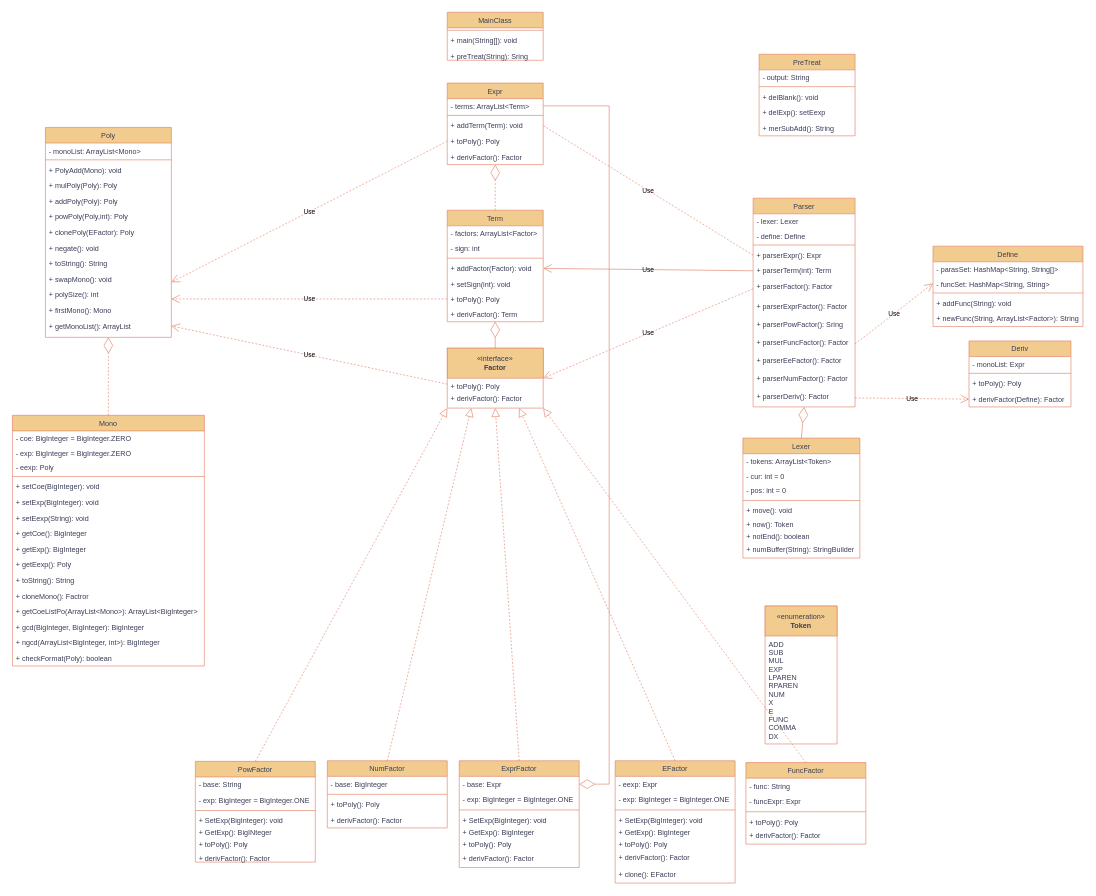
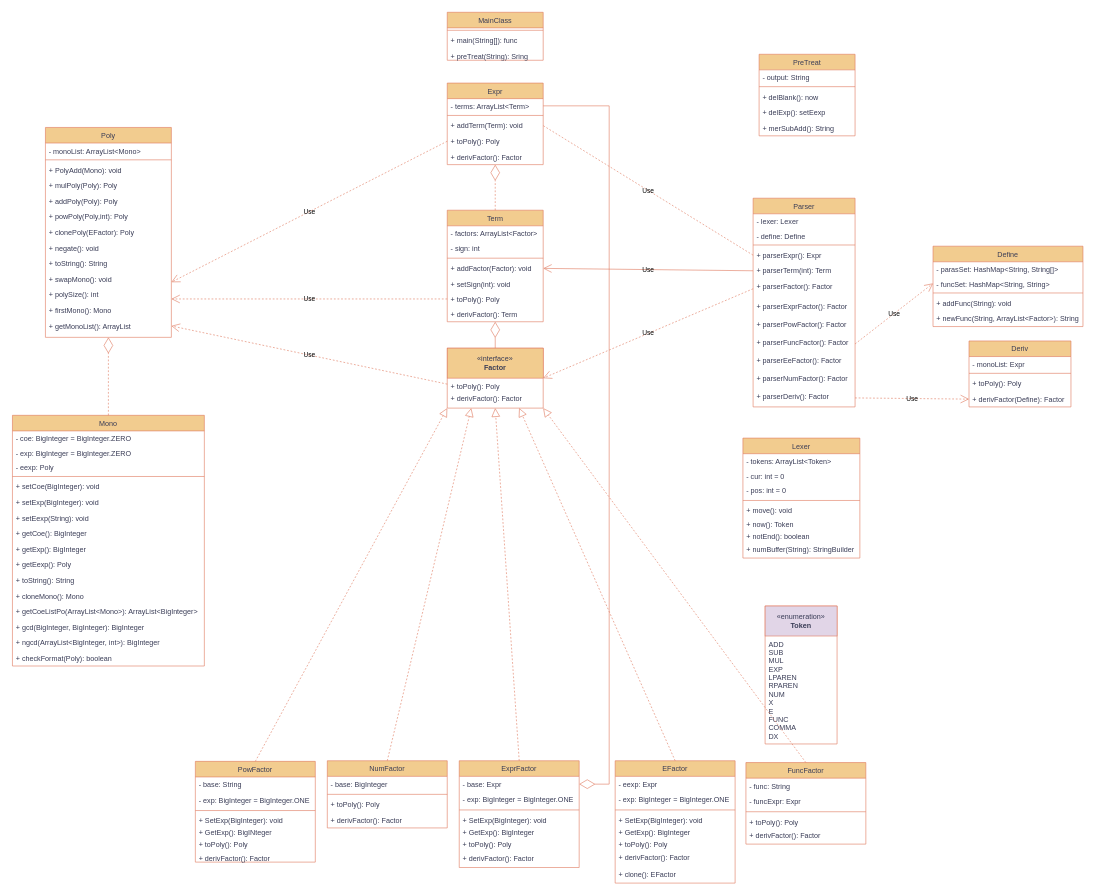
(489, 41) -> (490, 41)
(793, 97) -> (792, 97)
(805, 325) -> (808, 325)
(802, 431) -> none
(56, 596) -> (50, 596)
(801, 621) -> (801, 621)
